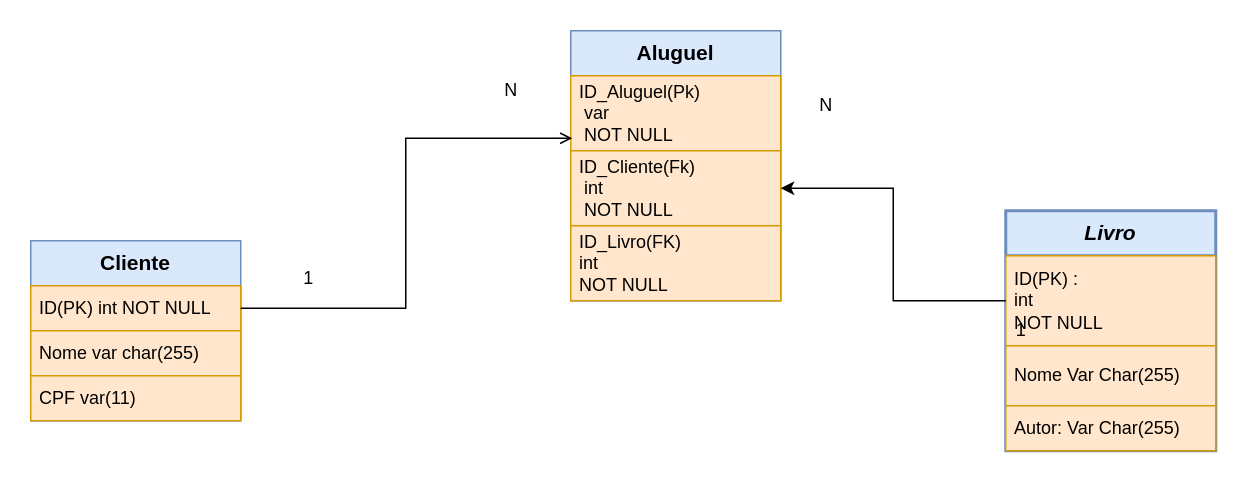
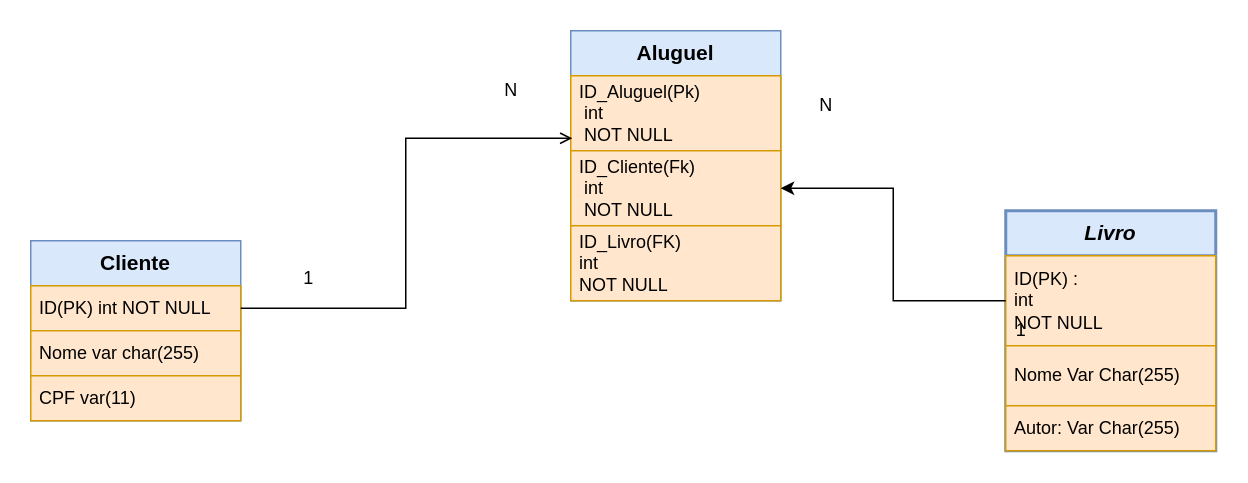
(646, 113) -> (646, 113)
